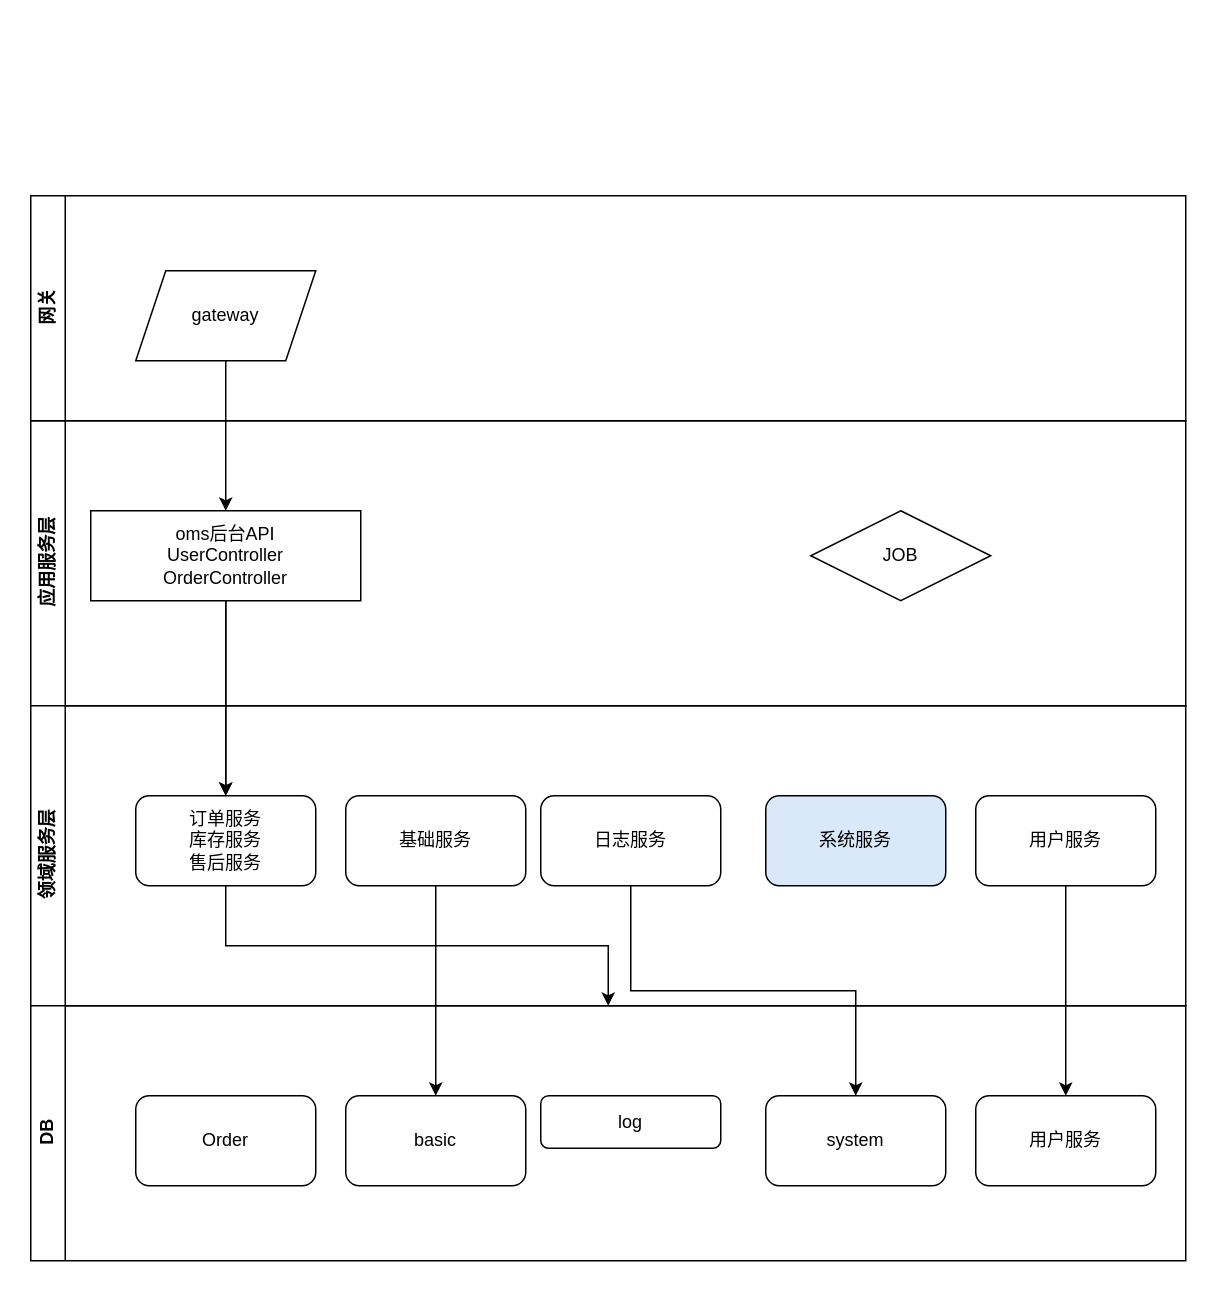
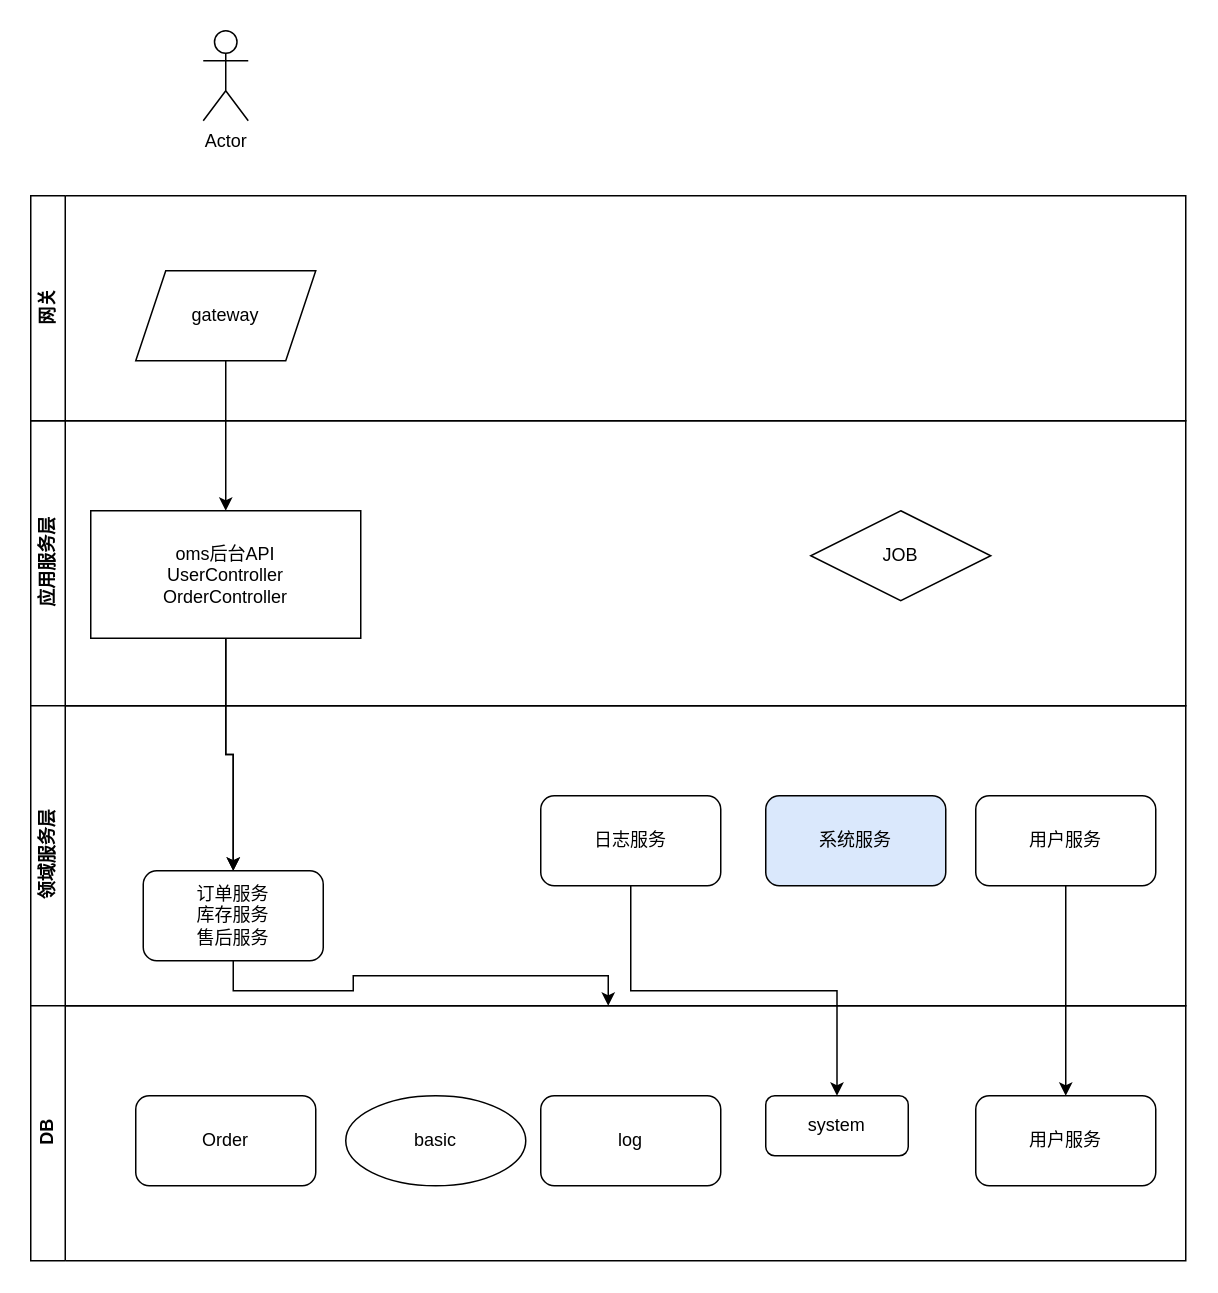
none -> (226, 76)
(226, 556) -> (226, 575)
(226, 841) -> (233, 916)
(436, 841) -> none
(436, 986) -> none
(631, 1122) -> (631, 1141)
(436, 1141) -> (436, 1141)
(856, 1141) -> (837, 1126)
